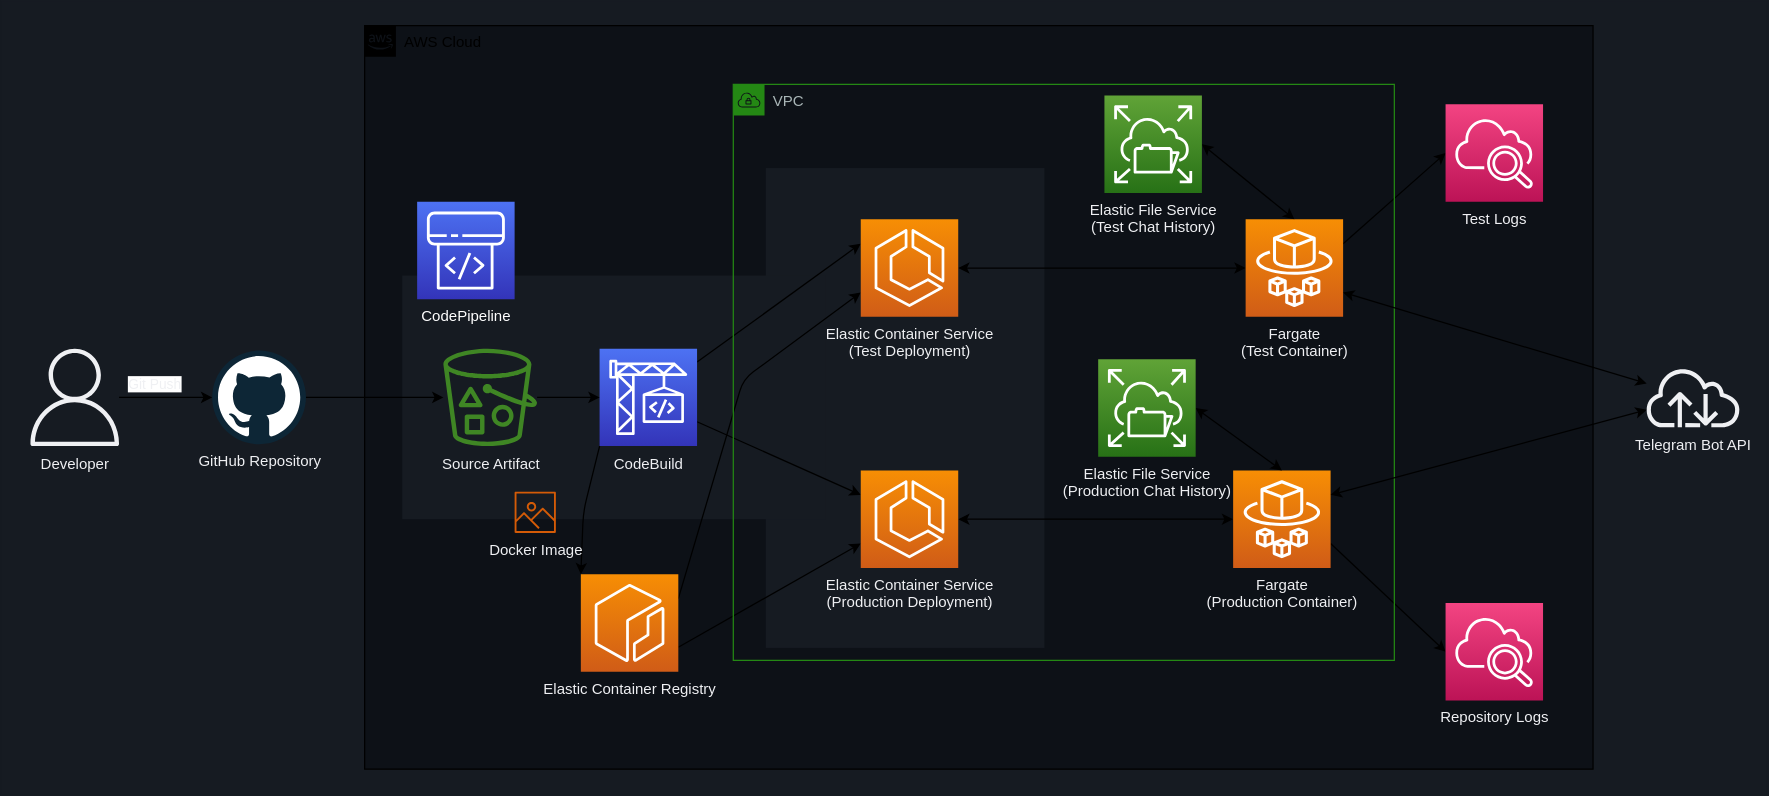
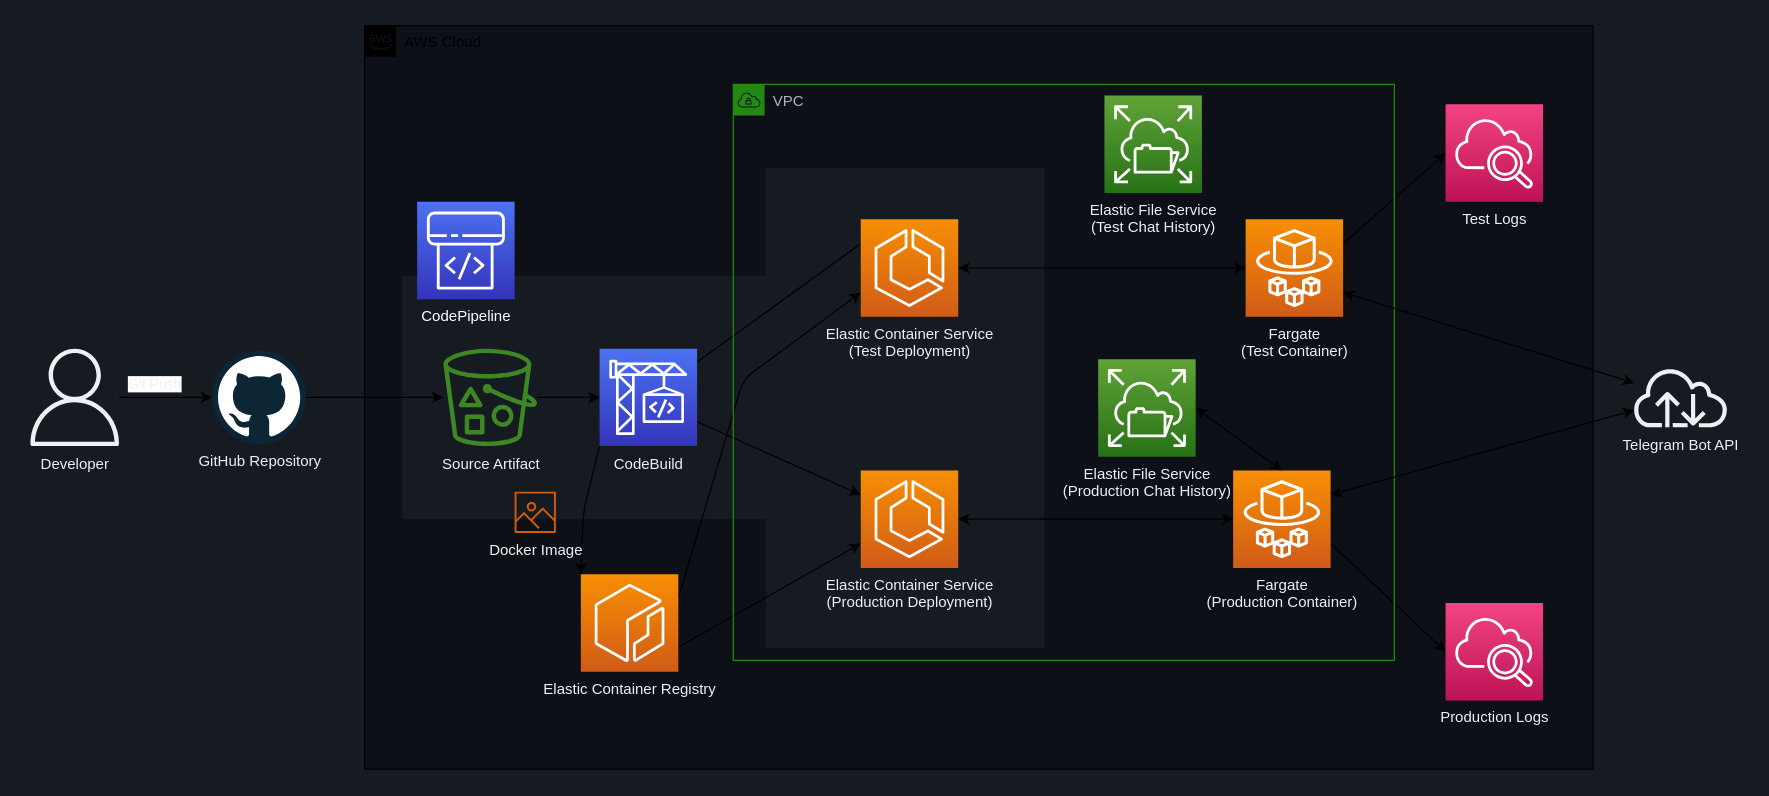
(1248, 182) -> none
(853, 250) -> (856, 247)
(1693, 398) -> (1681, 398)
(1495, 718) -> (1495, 718)
